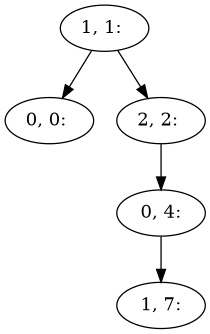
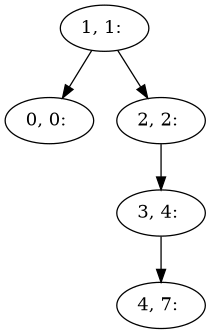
(161, 213) -> (161, 213)
(161, 305) -> (161, 305)
